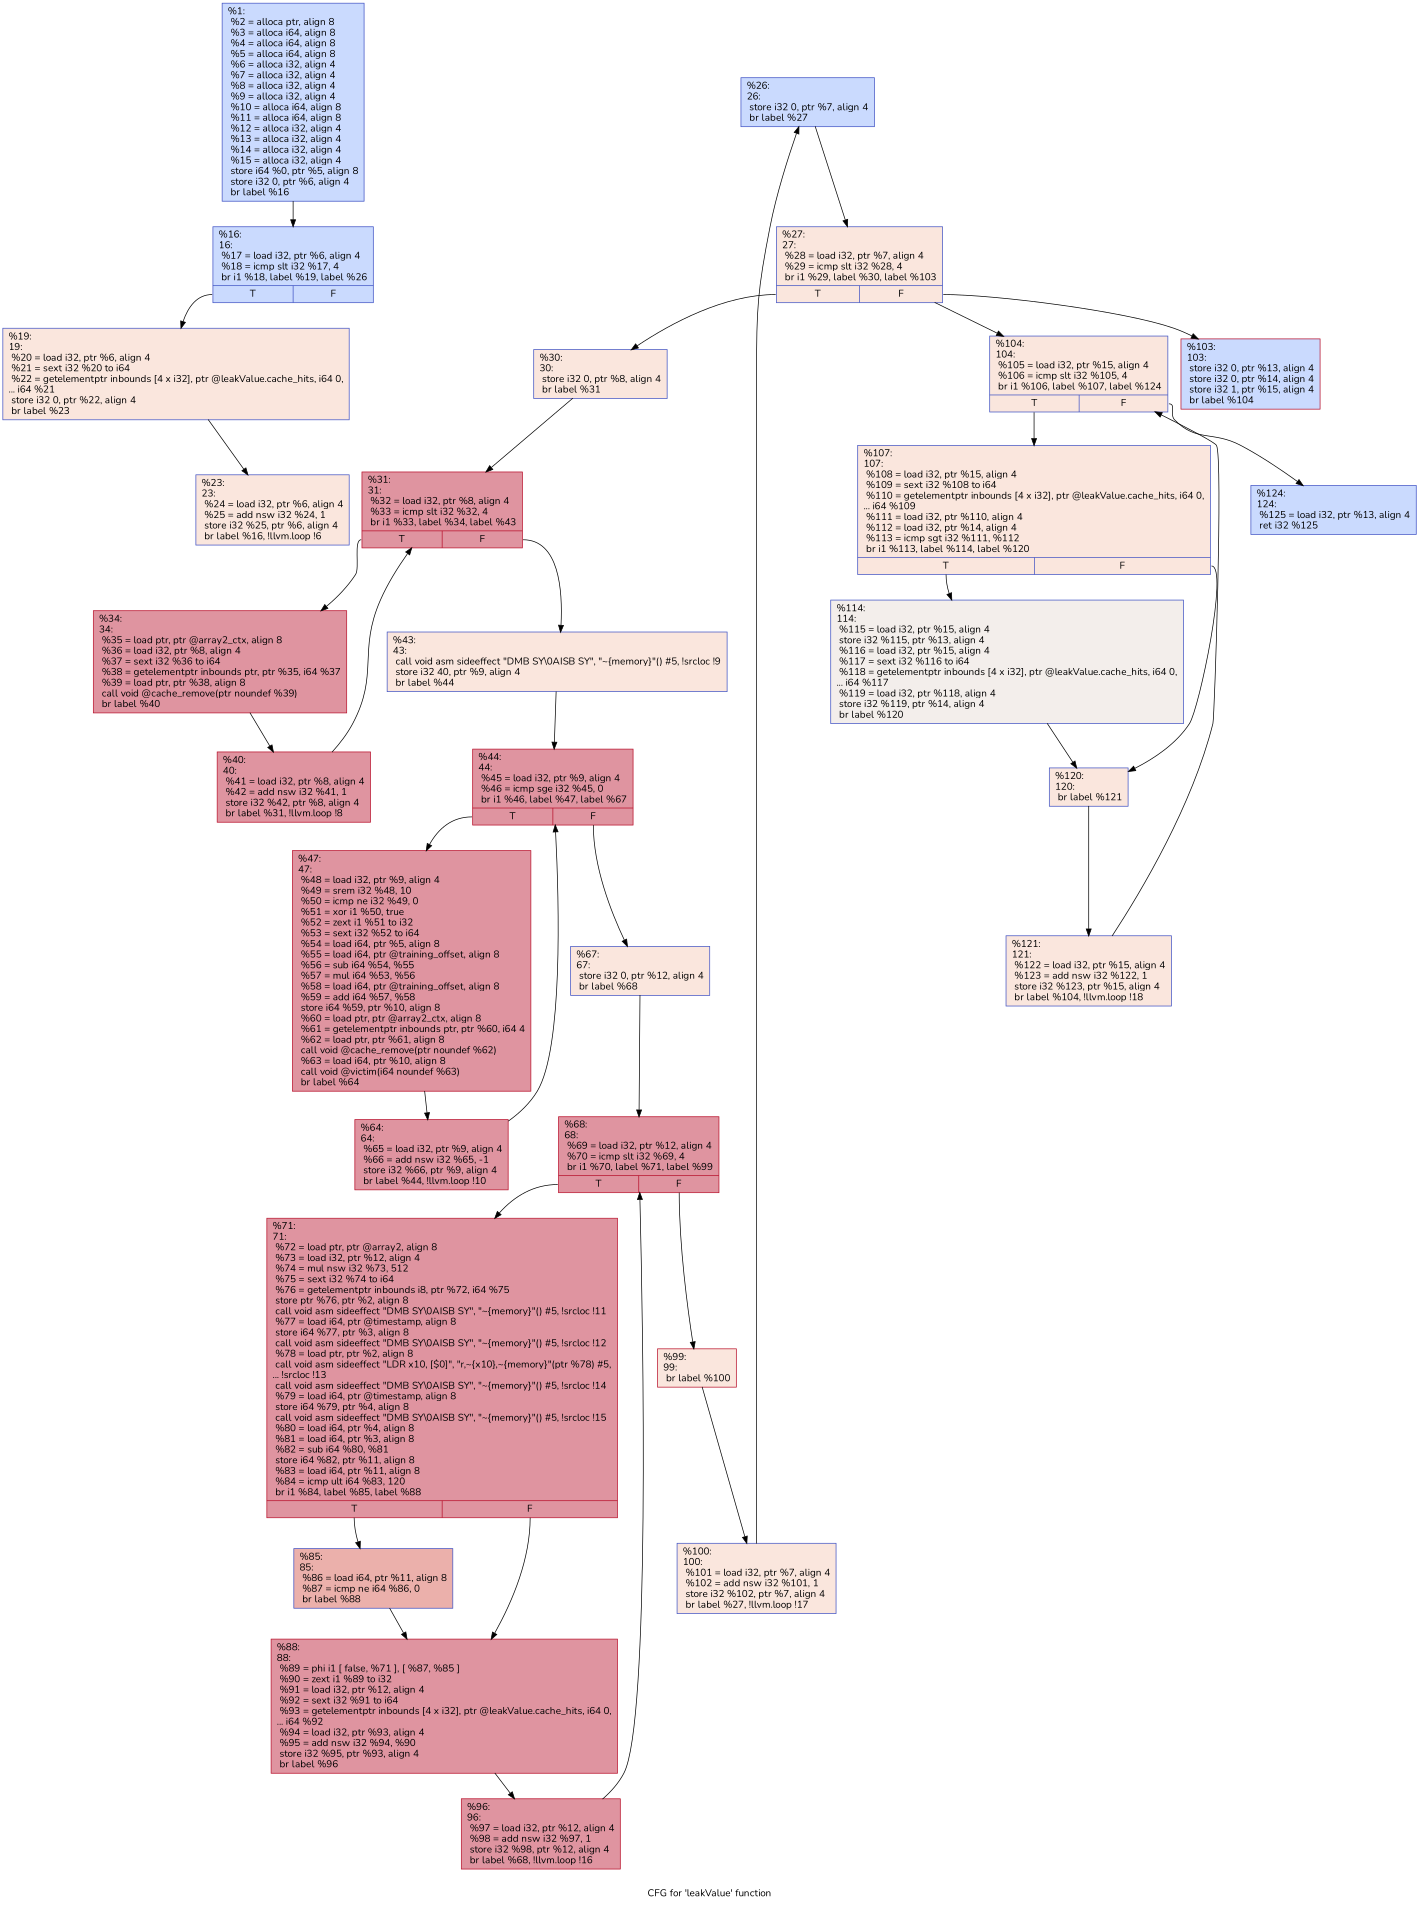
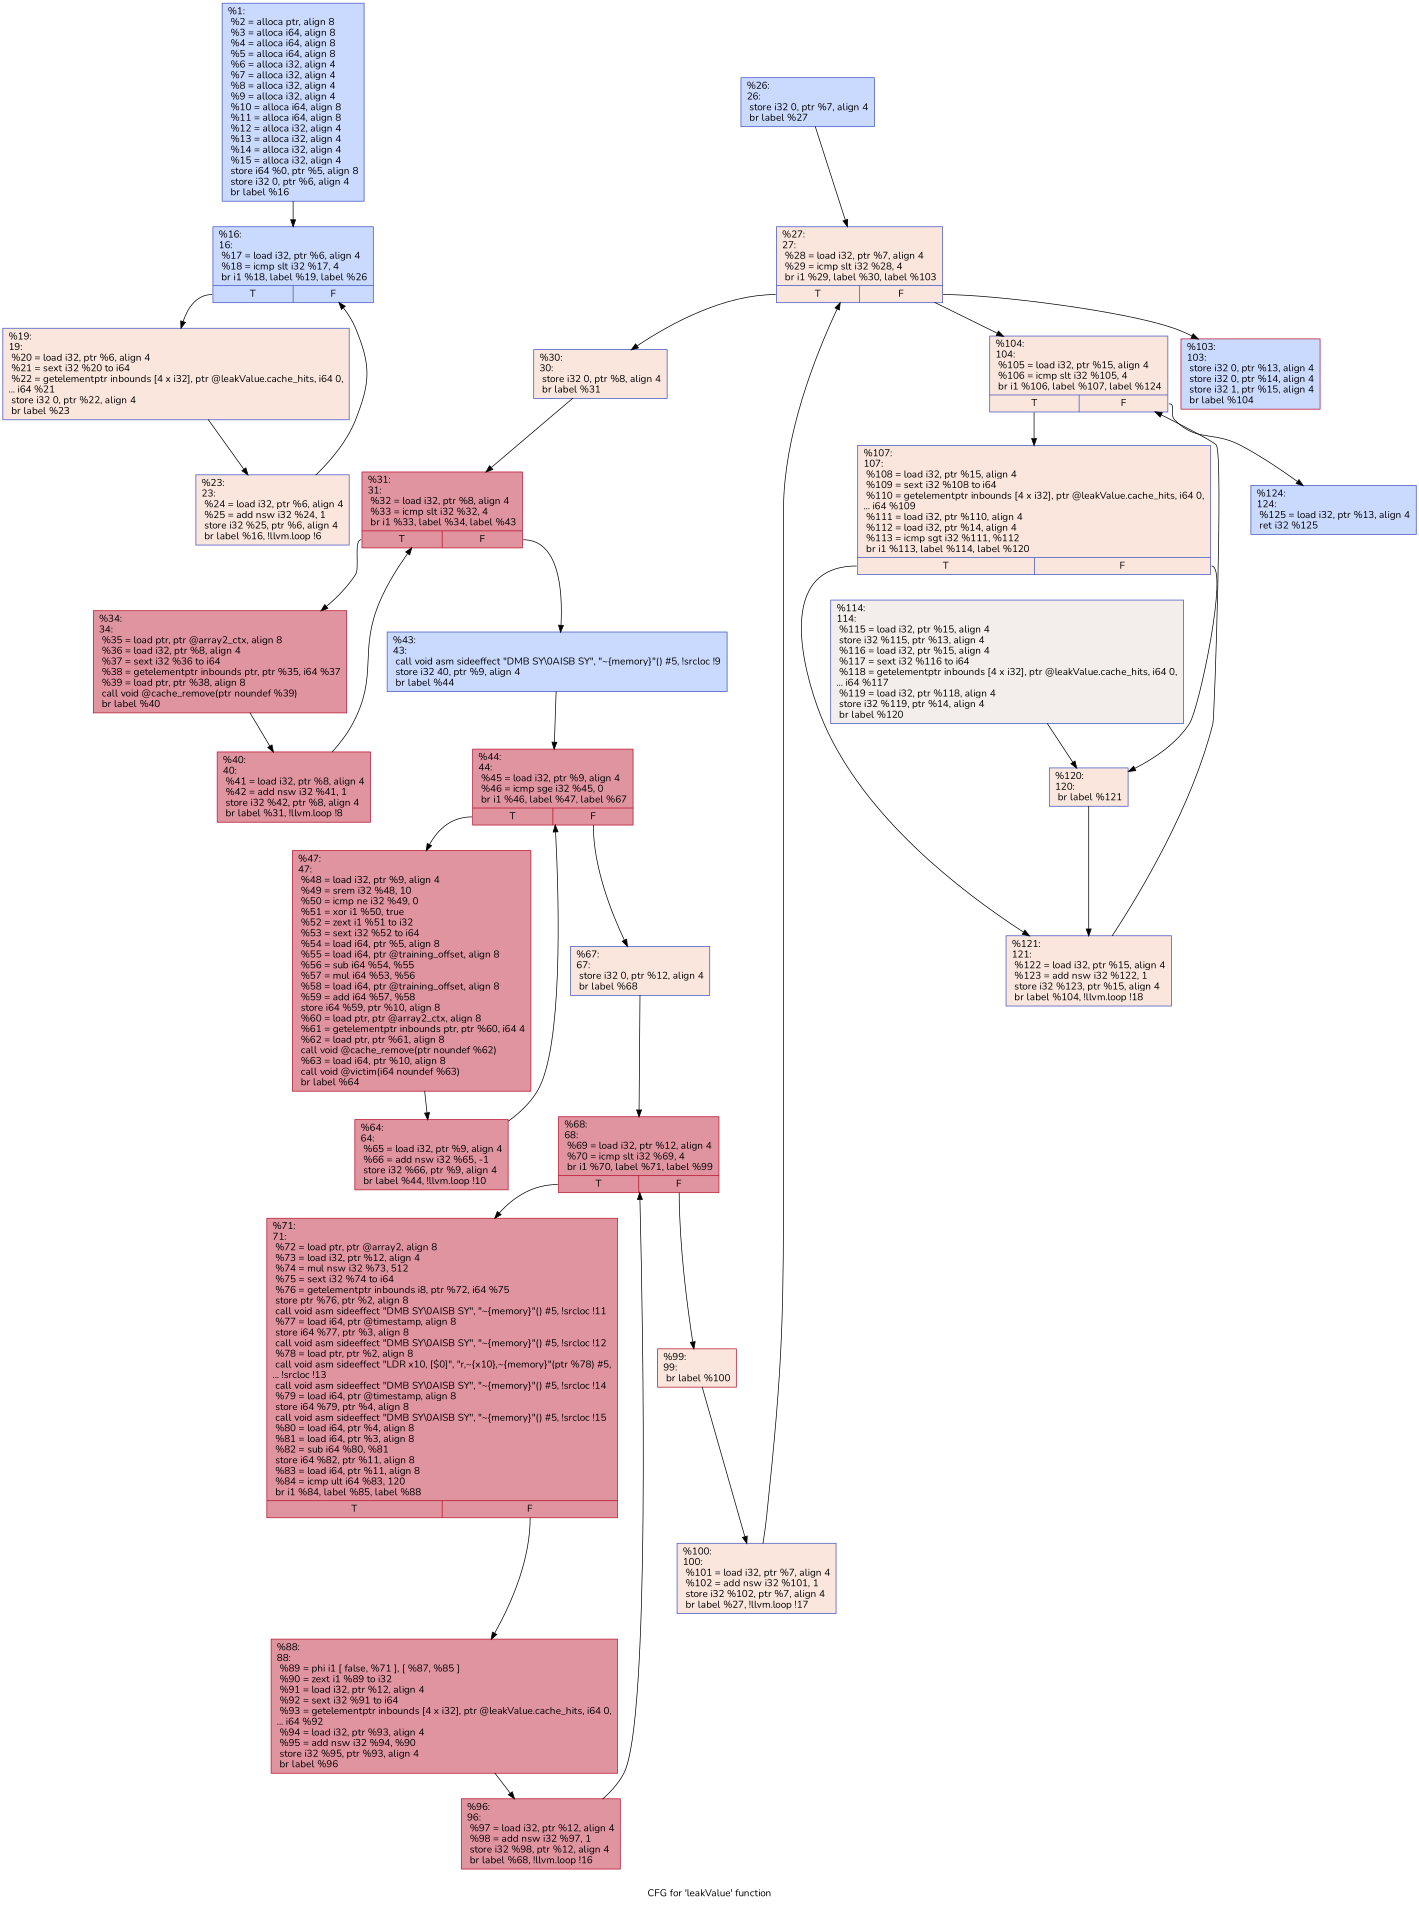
none -> (364, 396)
(947, 584) -> (848, 767)
(557, 662) -> (557, 662)
(757, 836) -> (784, 922)
(373, 1578) -> none
